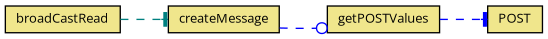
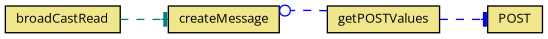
(298, 28) -> (309, 10)
